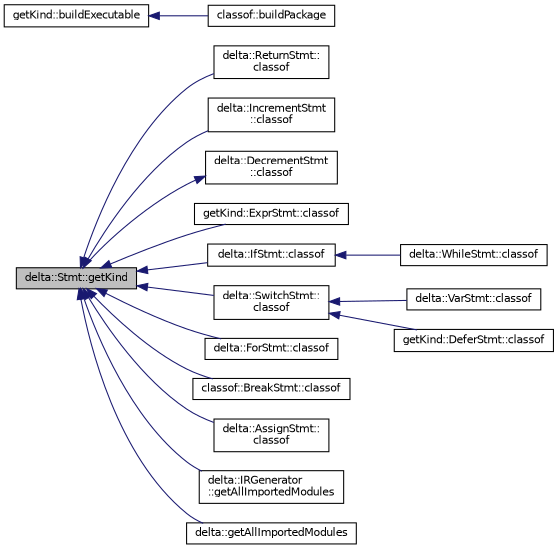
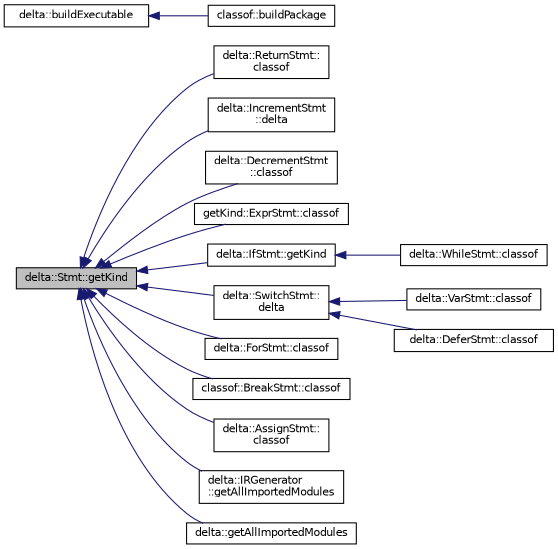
(76, 16) -> (76, 16)
(271, 115) -> (271, 115)
(135, 219) -> (167, 215)
(271, 255) -> (271, 255)
(271, 303) -> (271, 303)
(474, 340) -> (474, 340)
